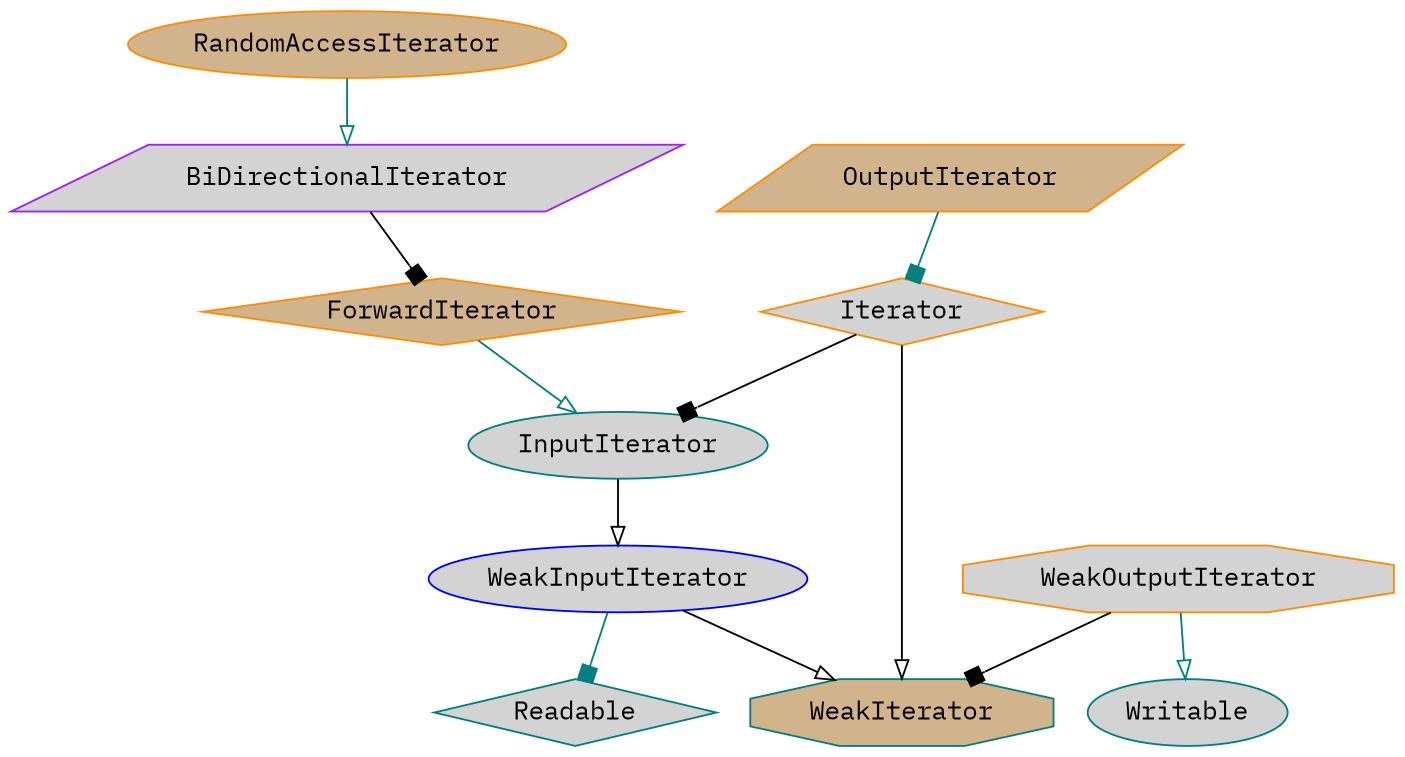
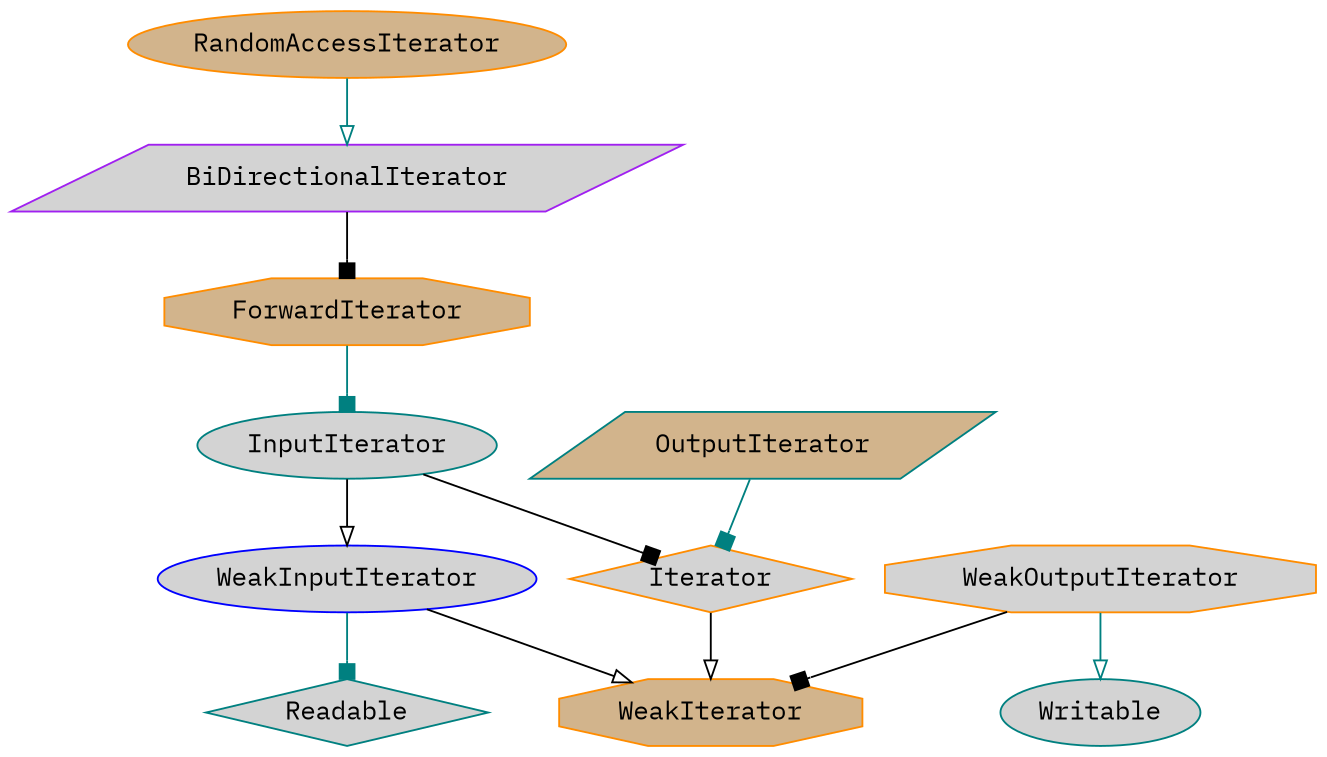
(950, 178) -> (763, 445)
(442, 312) -> (347, 312)
(520, 371) -> (347, 369)
(777, 371) -> (532, 513)
(902, 713) -> (711, 713)
